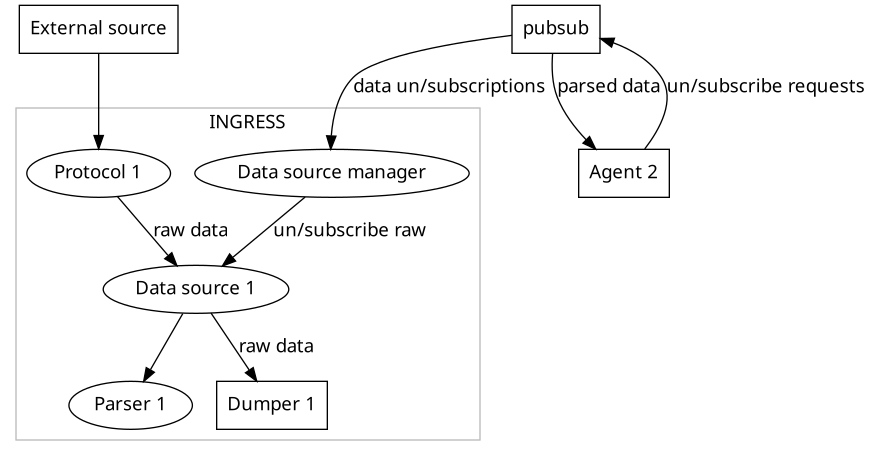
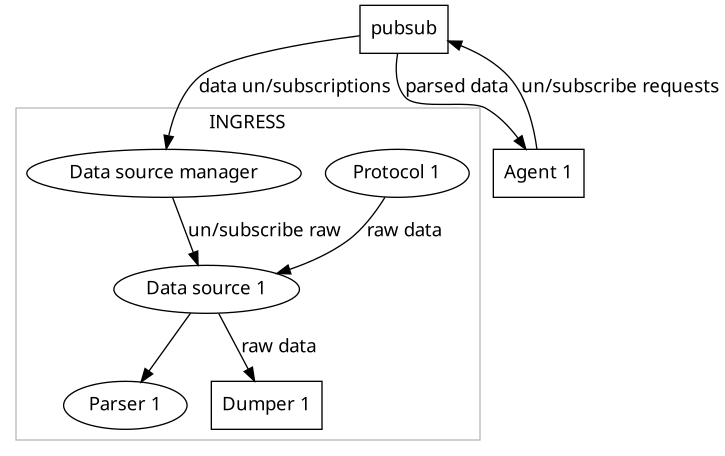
(99, 29) -> none
(624, 173) -> (539, 173)
